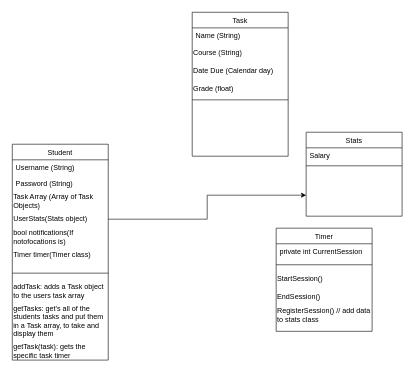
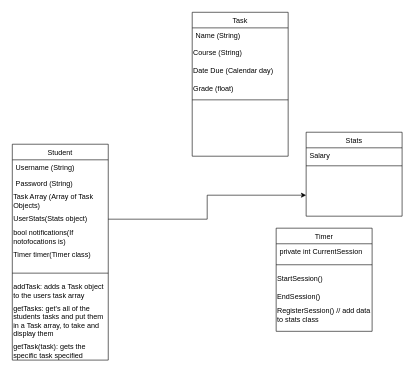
(61, 351) -> (61, 351)
